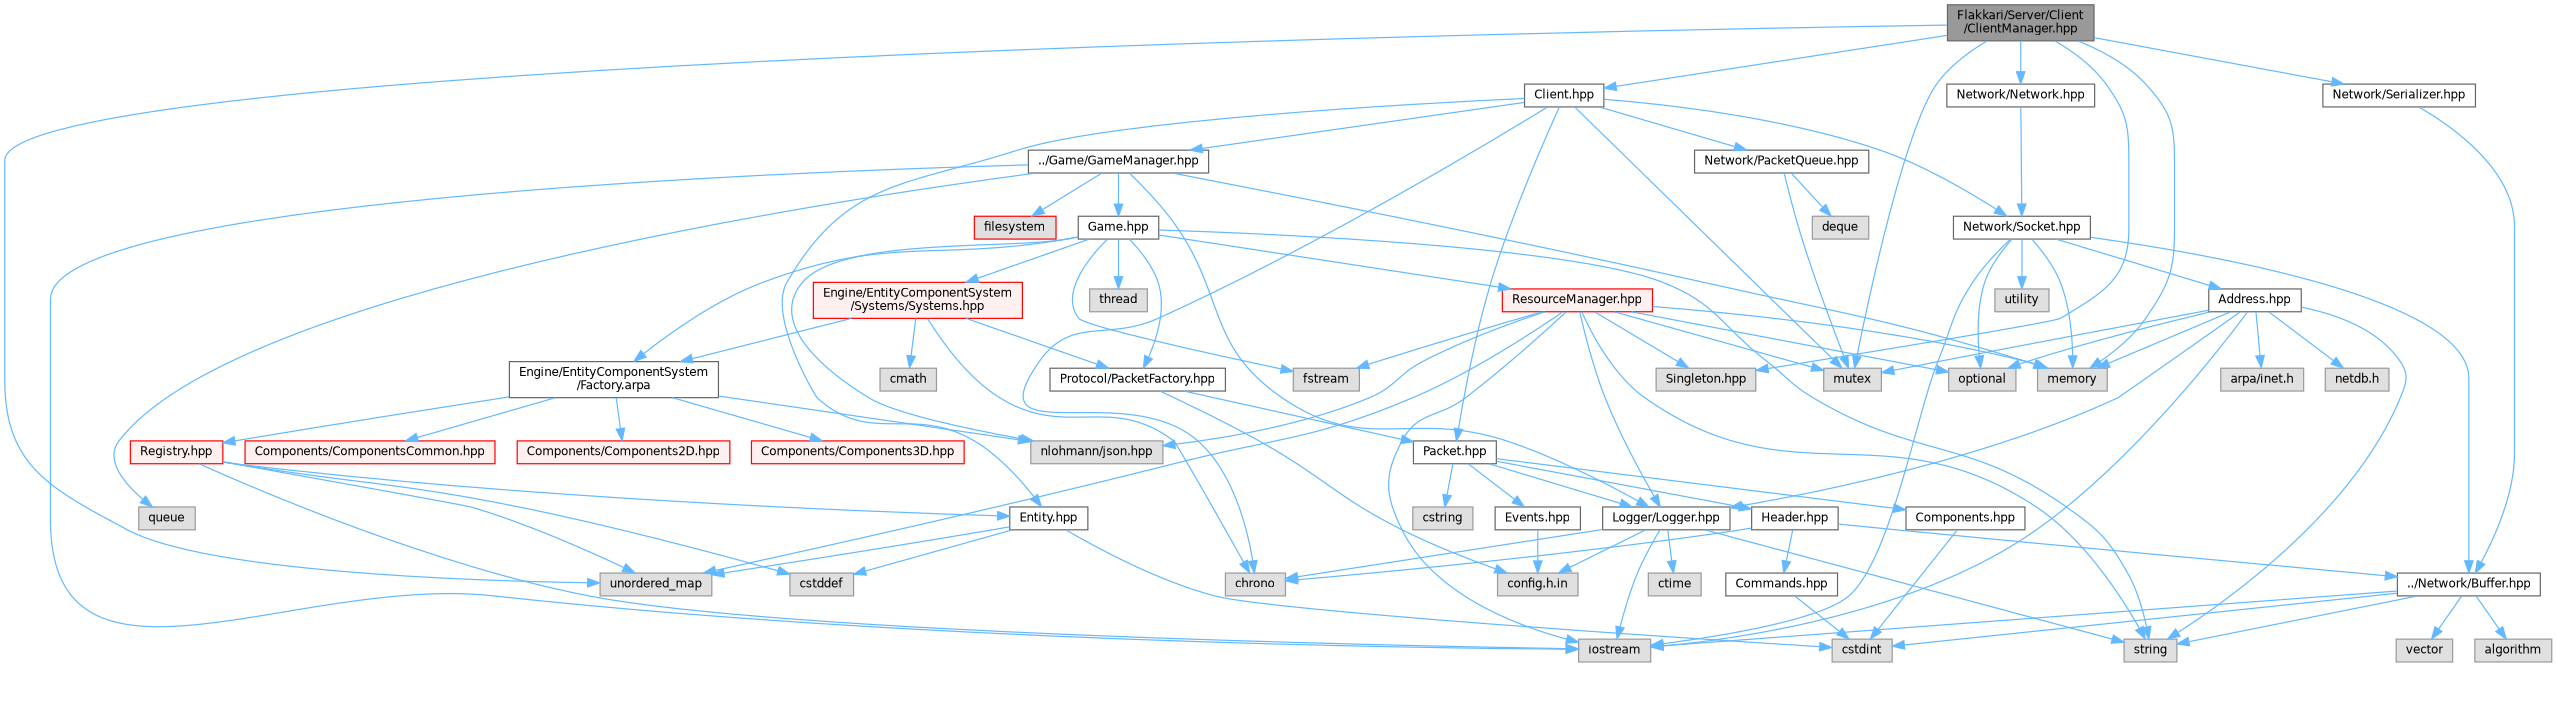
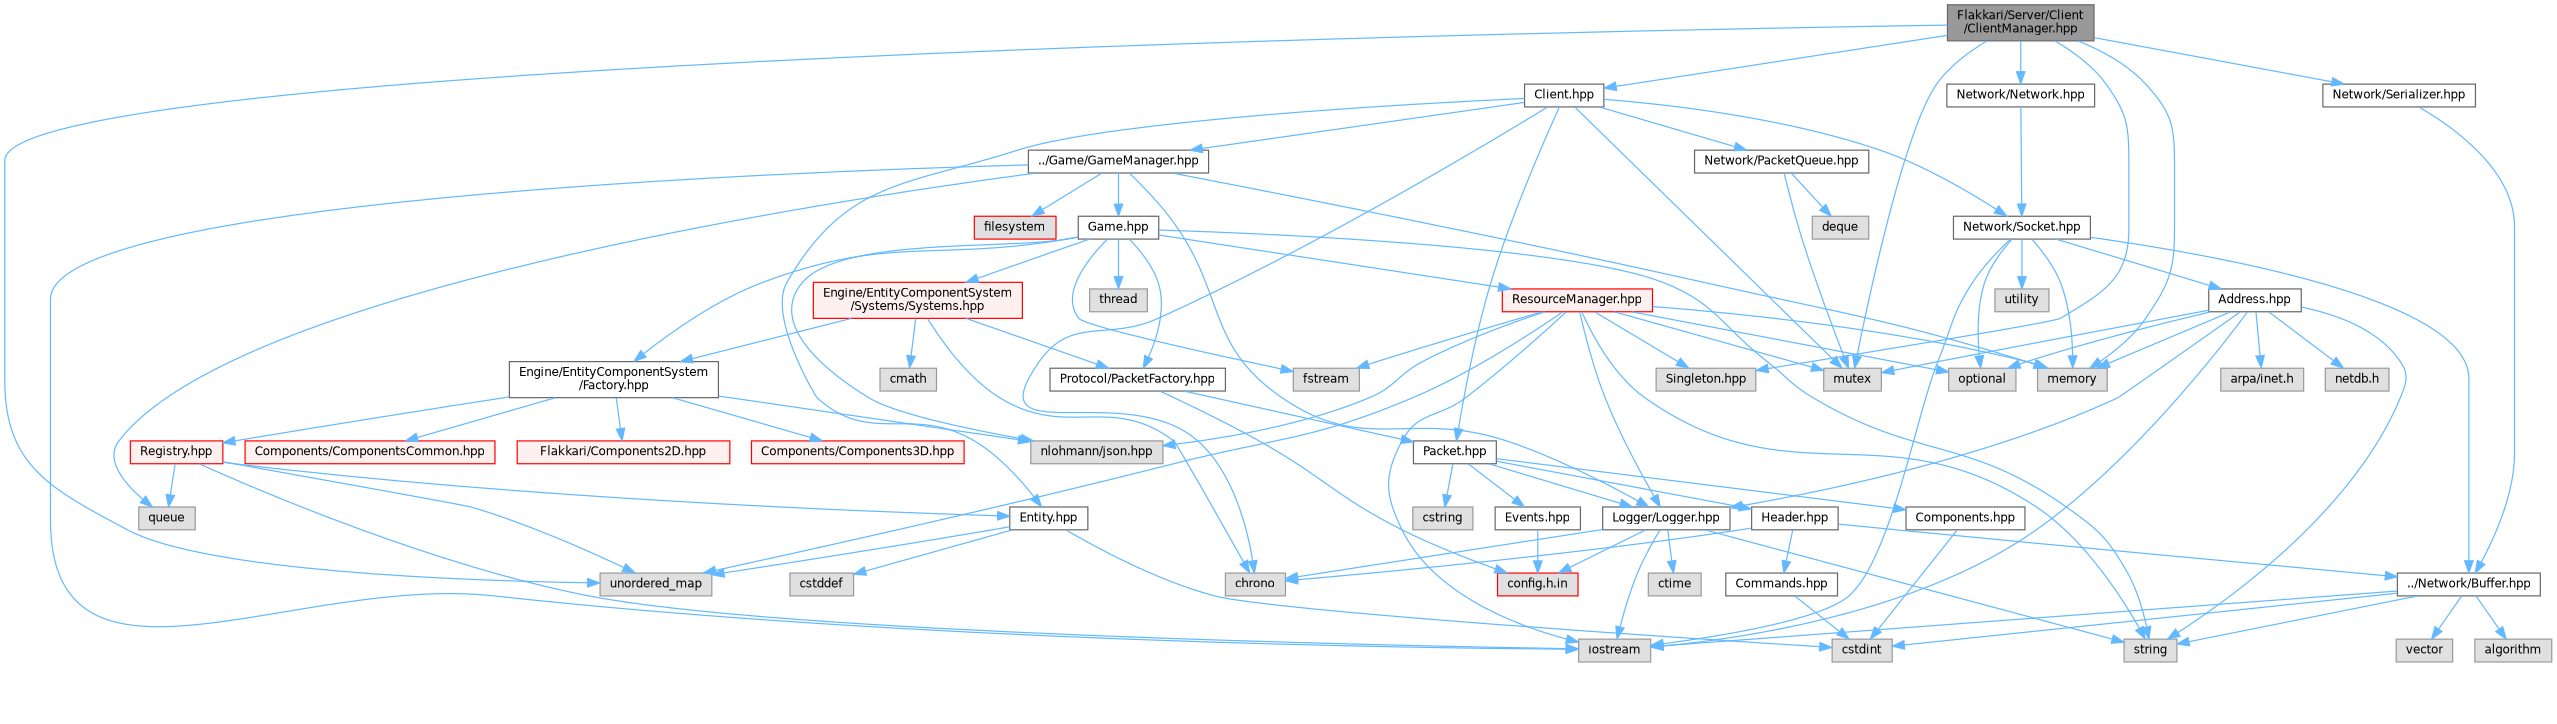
(614, 380) -> (614, 380)
(624, 452) -> (624, 452)
(503, 504) -> (173, 479)
(1538, 584) -> (1538, 584)
